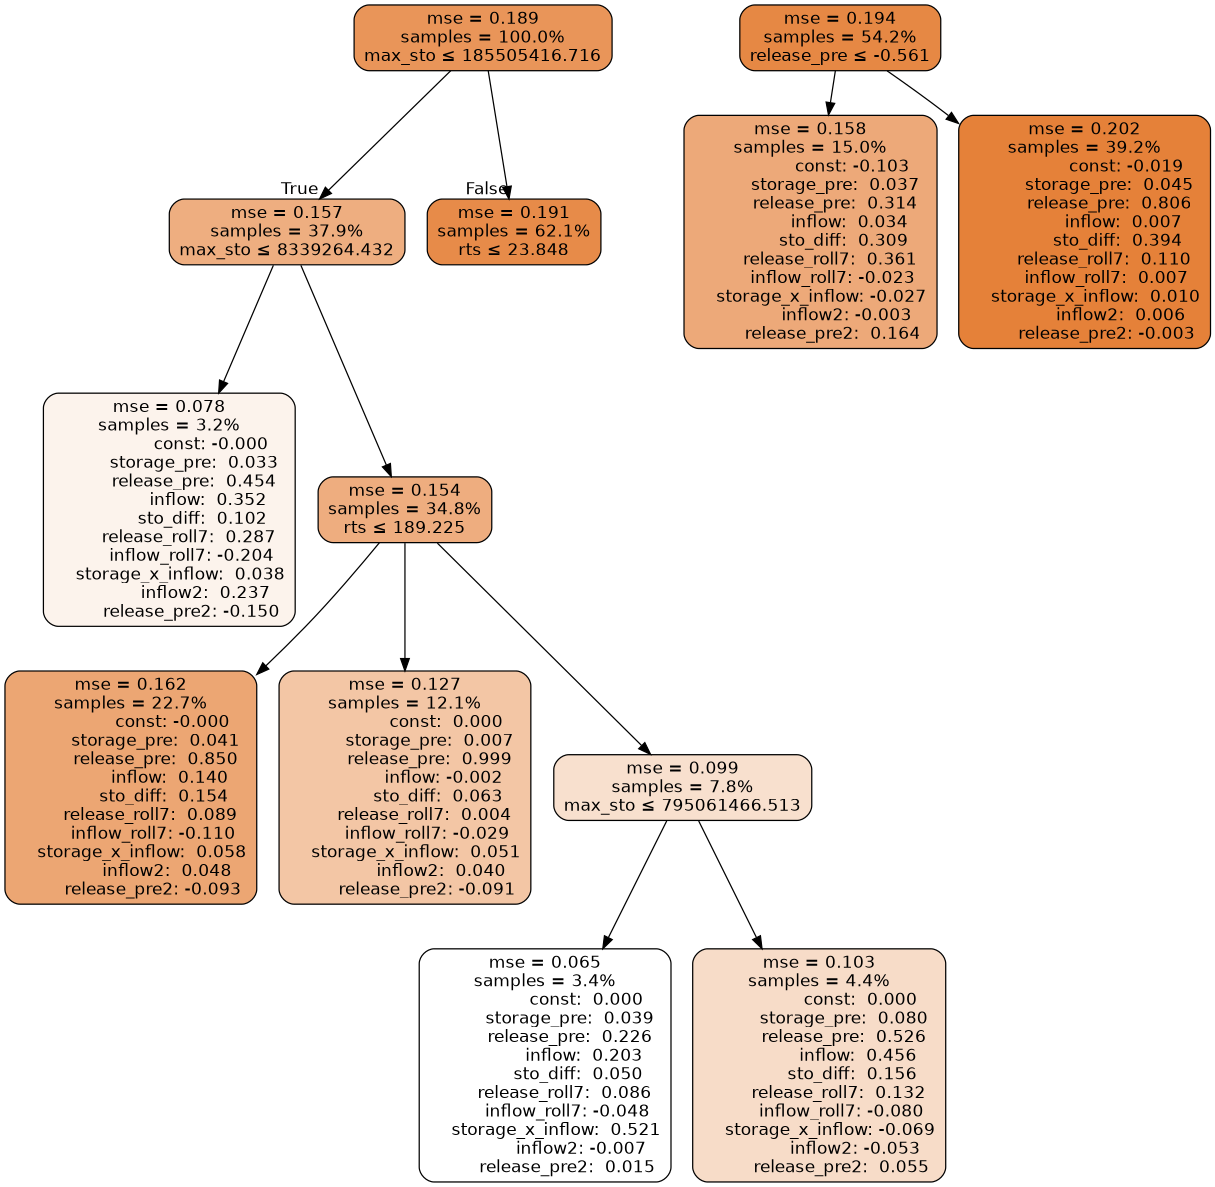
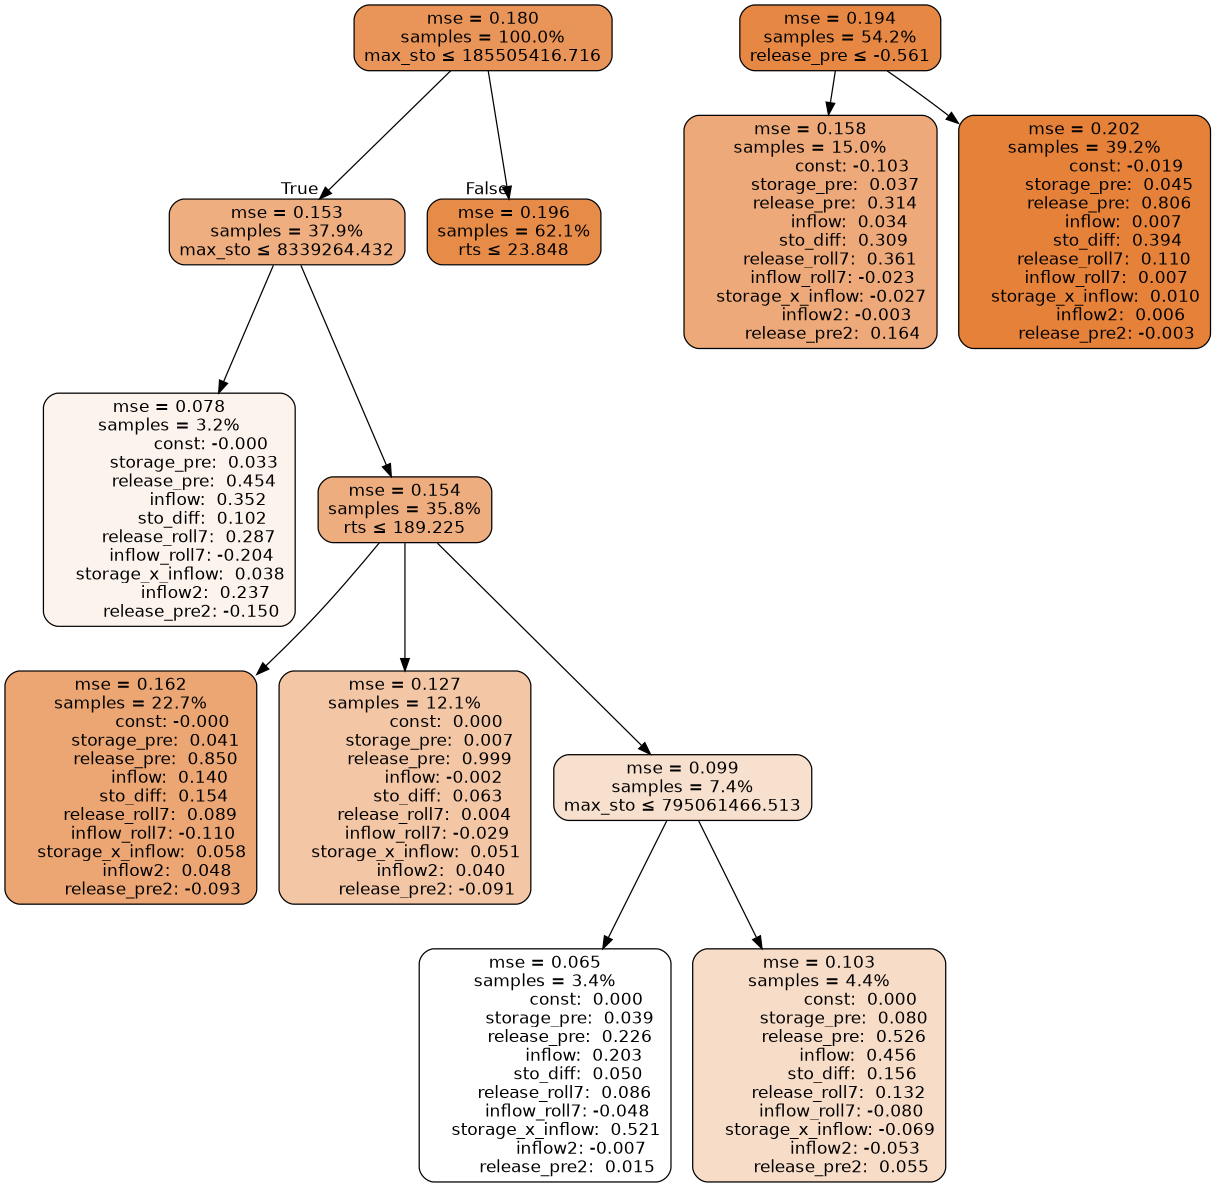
(483, 38) -> (483, 38)
(287, 232) -> (287, 232)
(514, 232) -> (514, 232)
(405, 510) -> (405, 510)
(683, 788) -> (683, 788)
